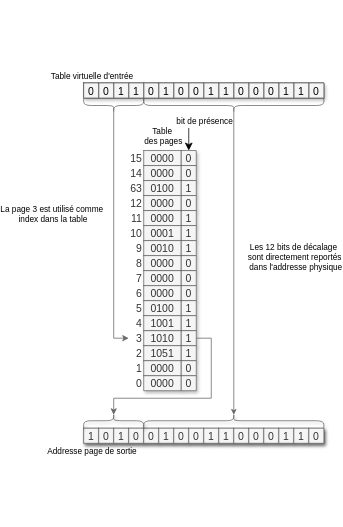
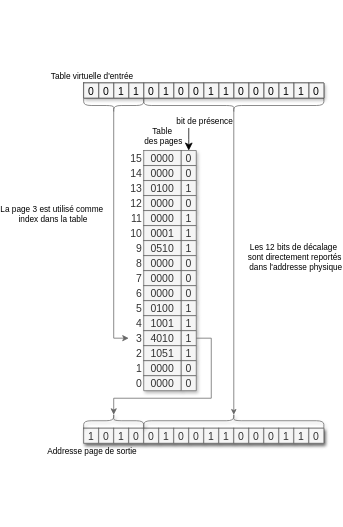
(136, 188) -> (136, 188)
(162, 248) -> (162, 248)
(162, 338) -> (162, 338)
